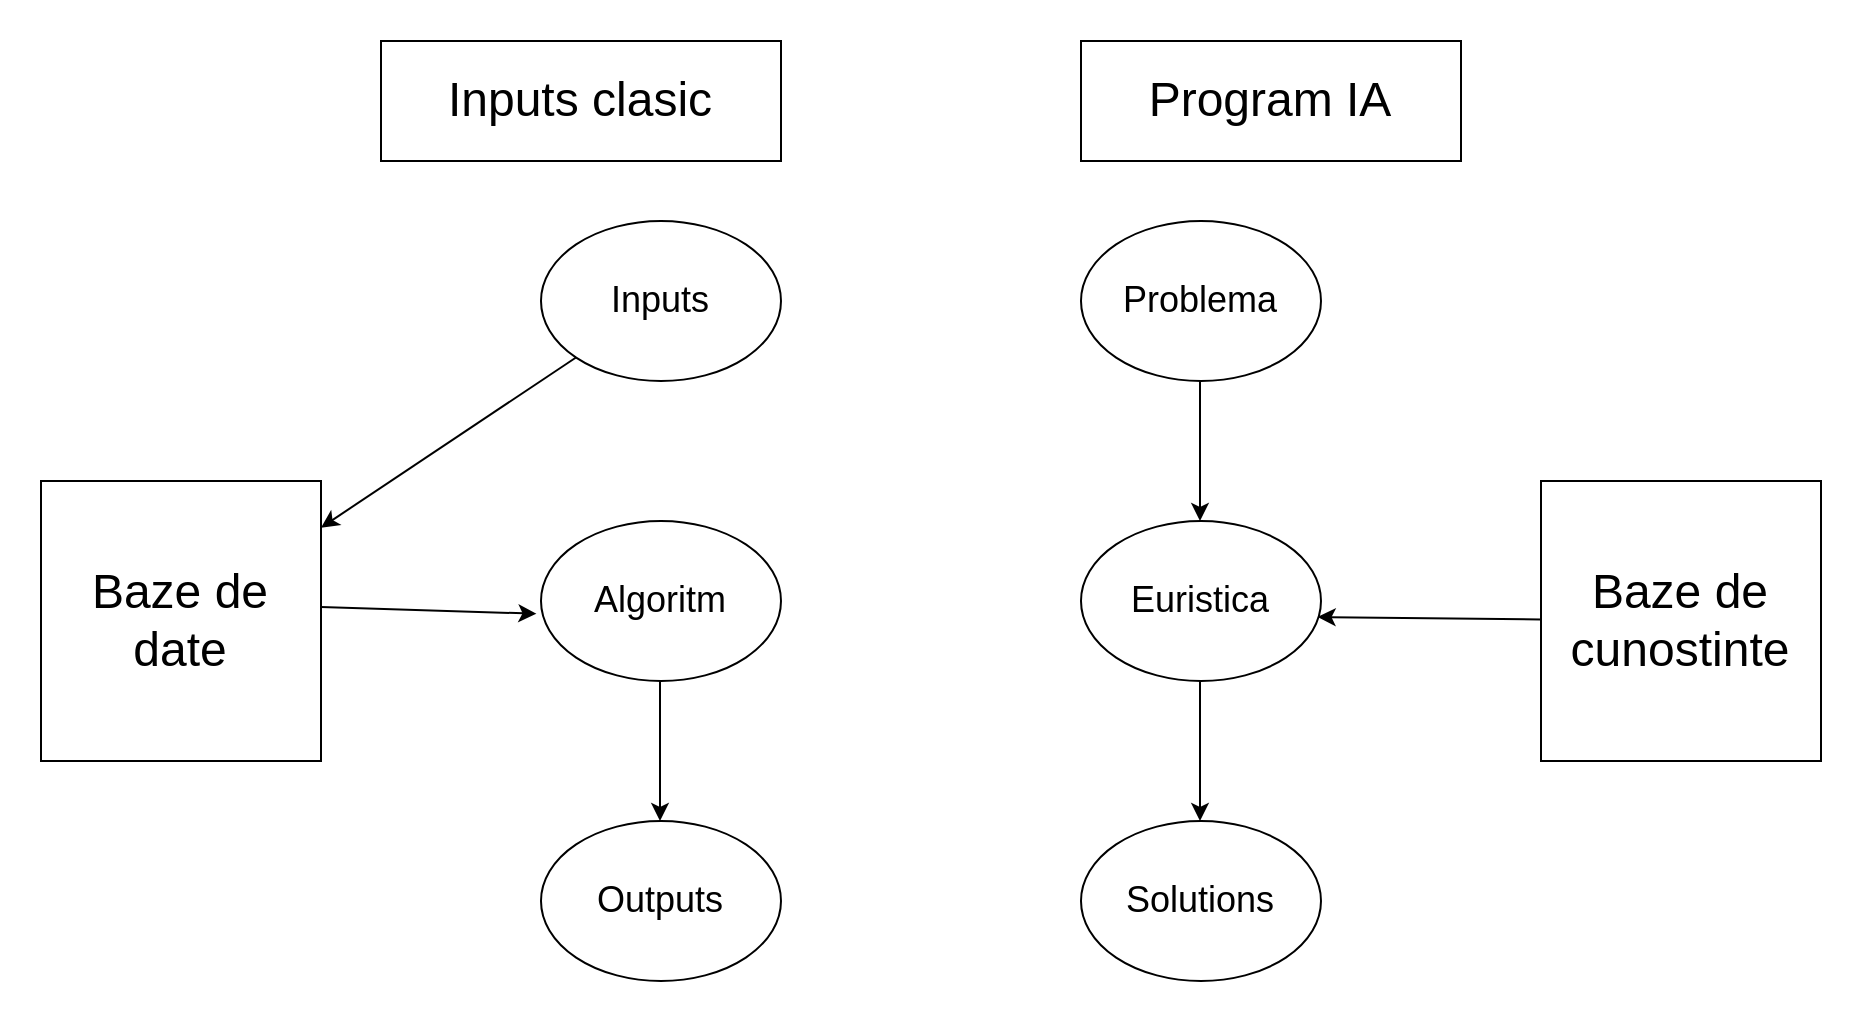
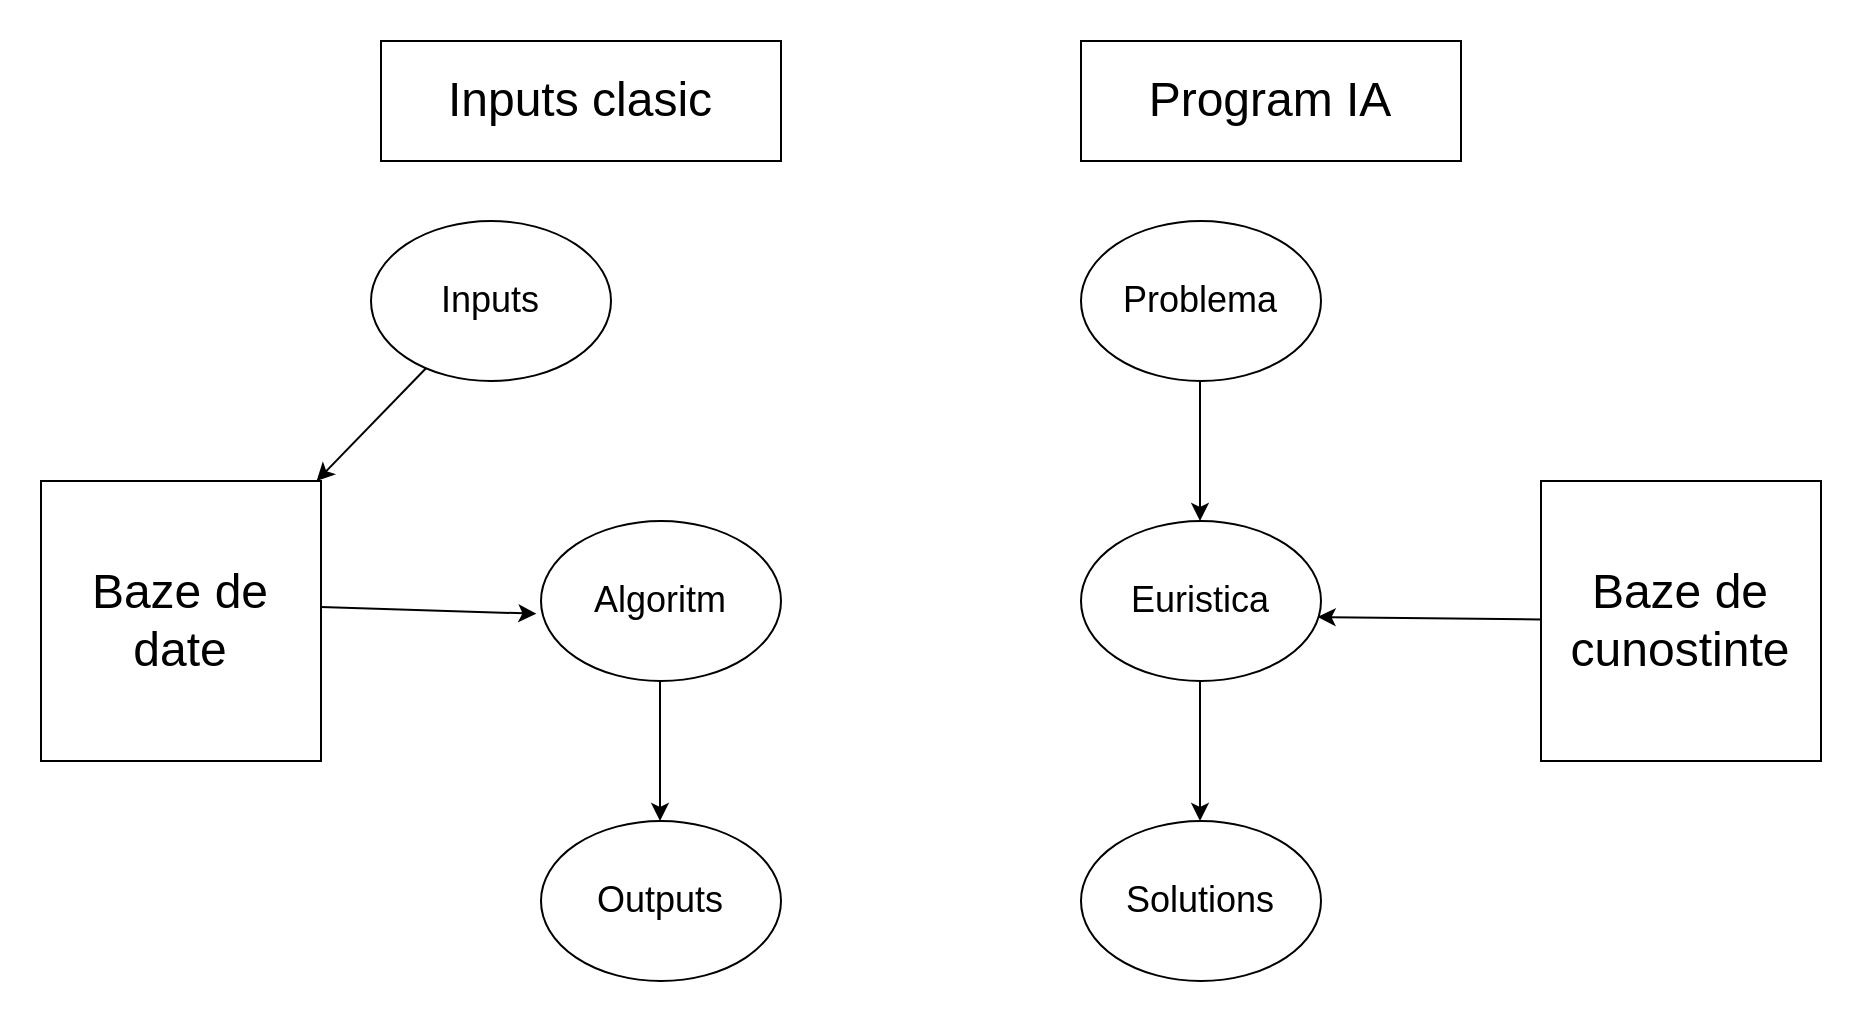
(661, 301) -> (491, 301)
